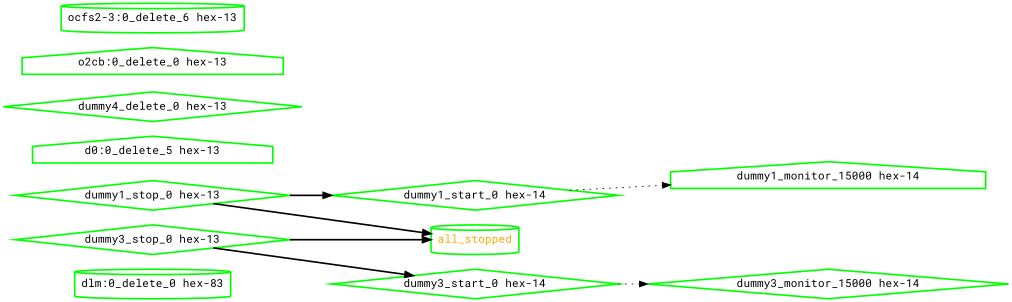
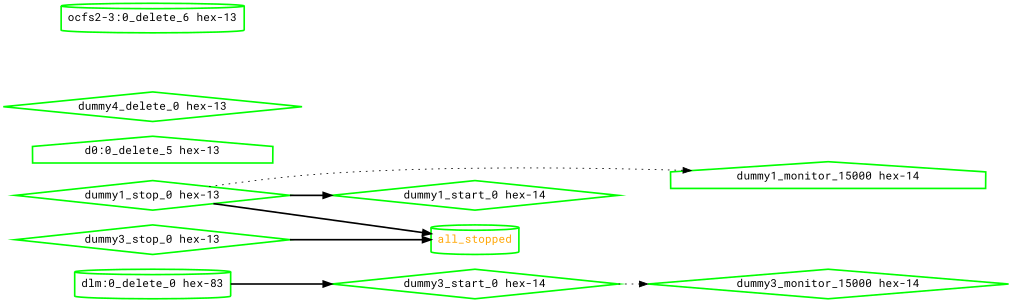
(153, 62) -> none
(616, 188) -> (446, 169)
(309, 261) -> (277, 284)
